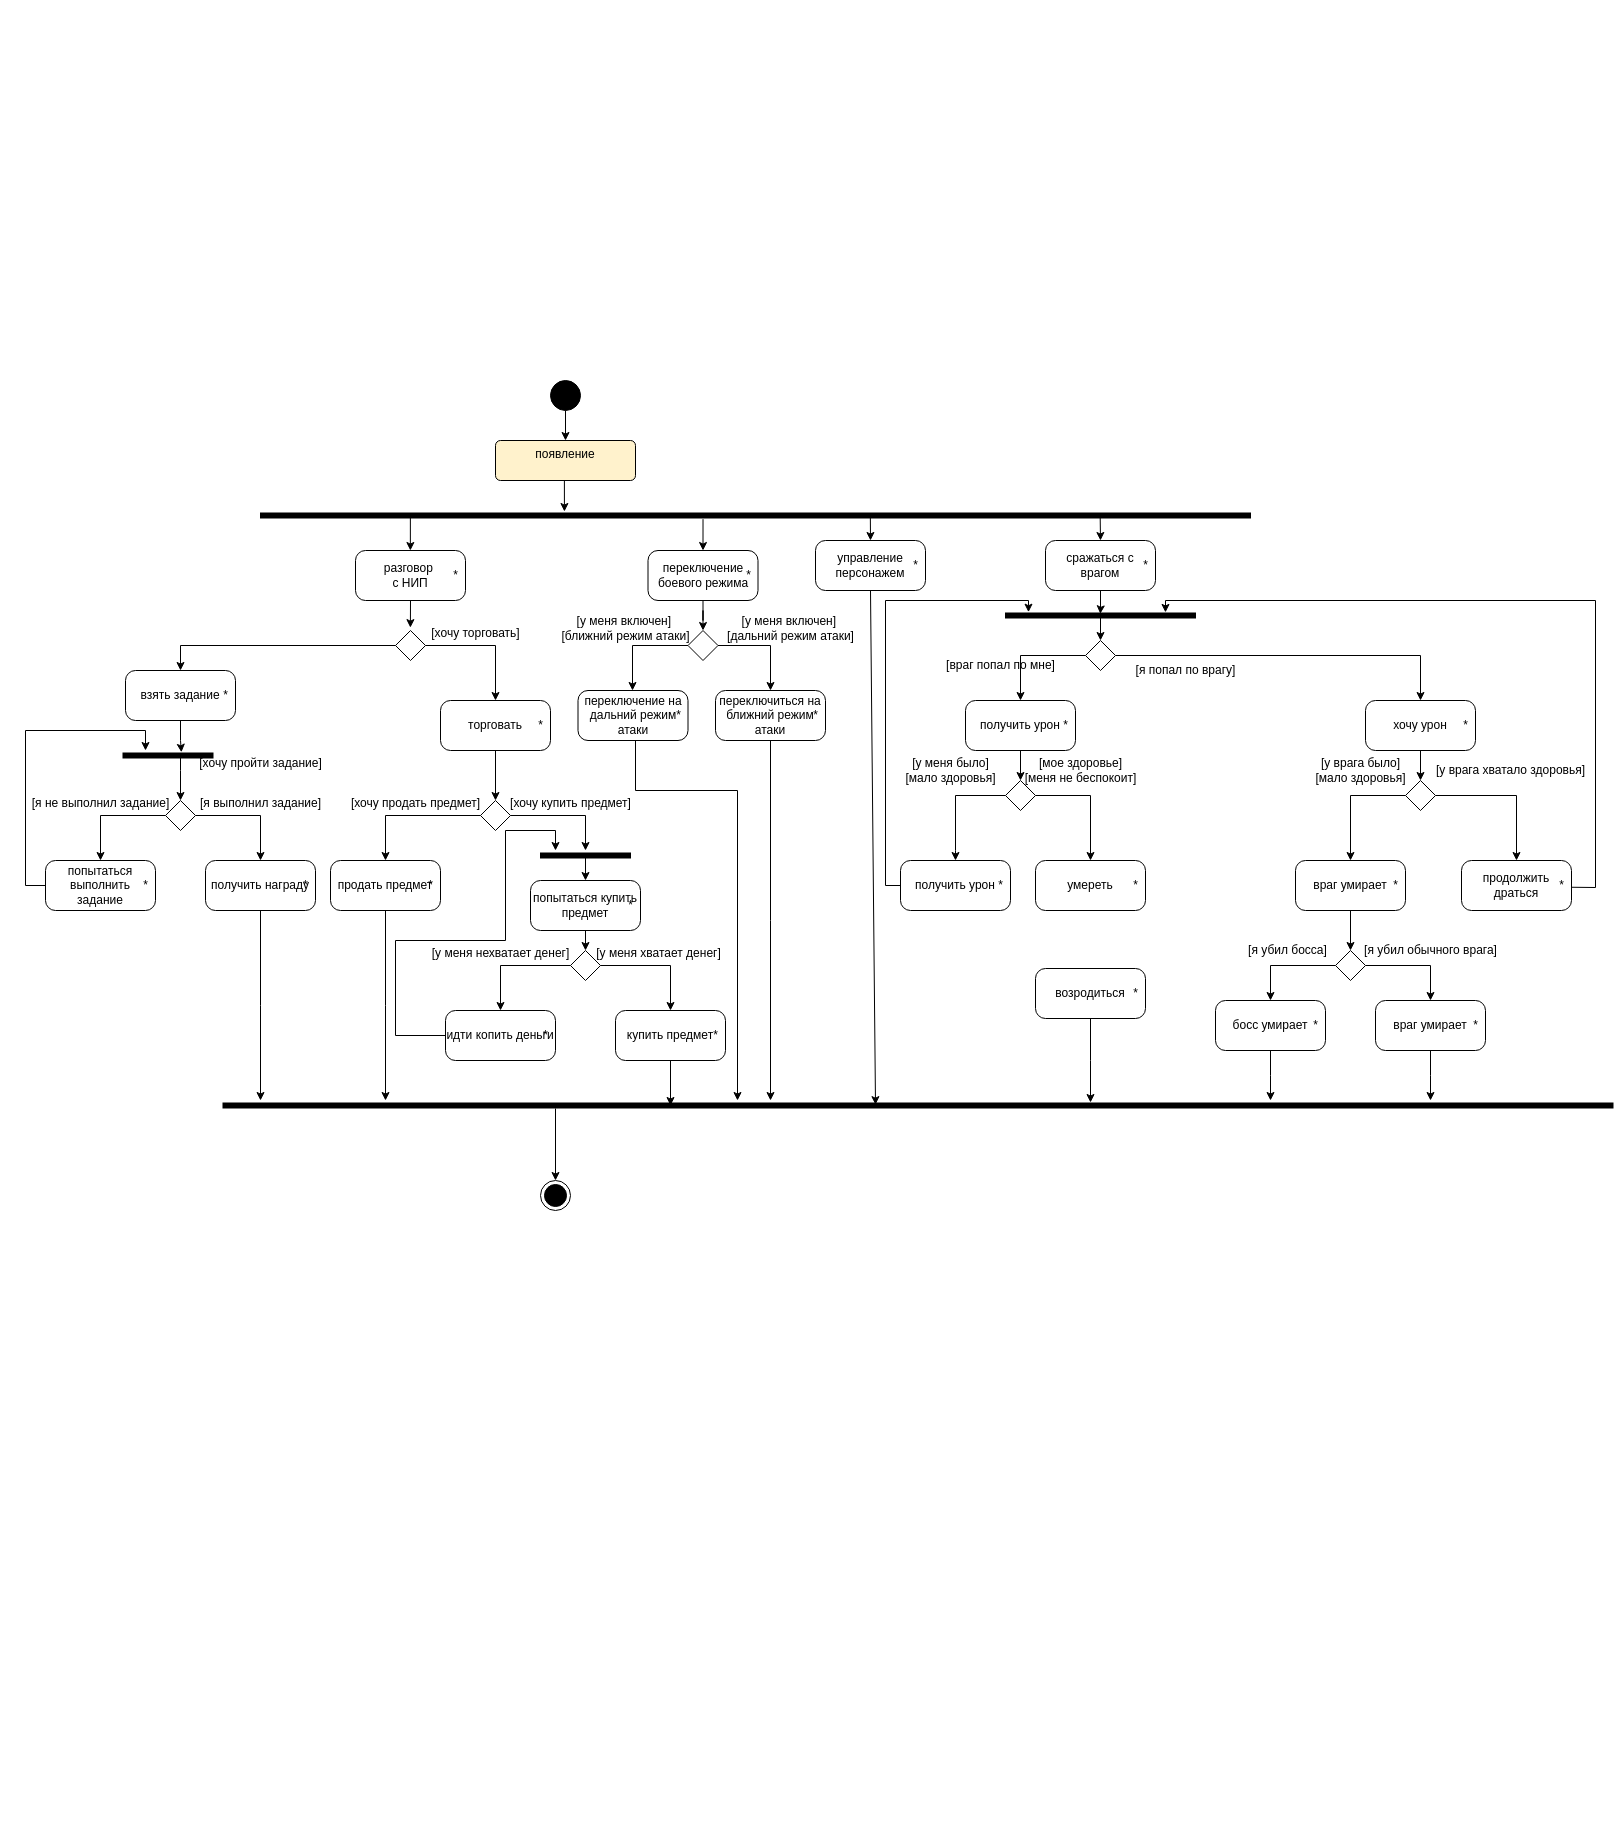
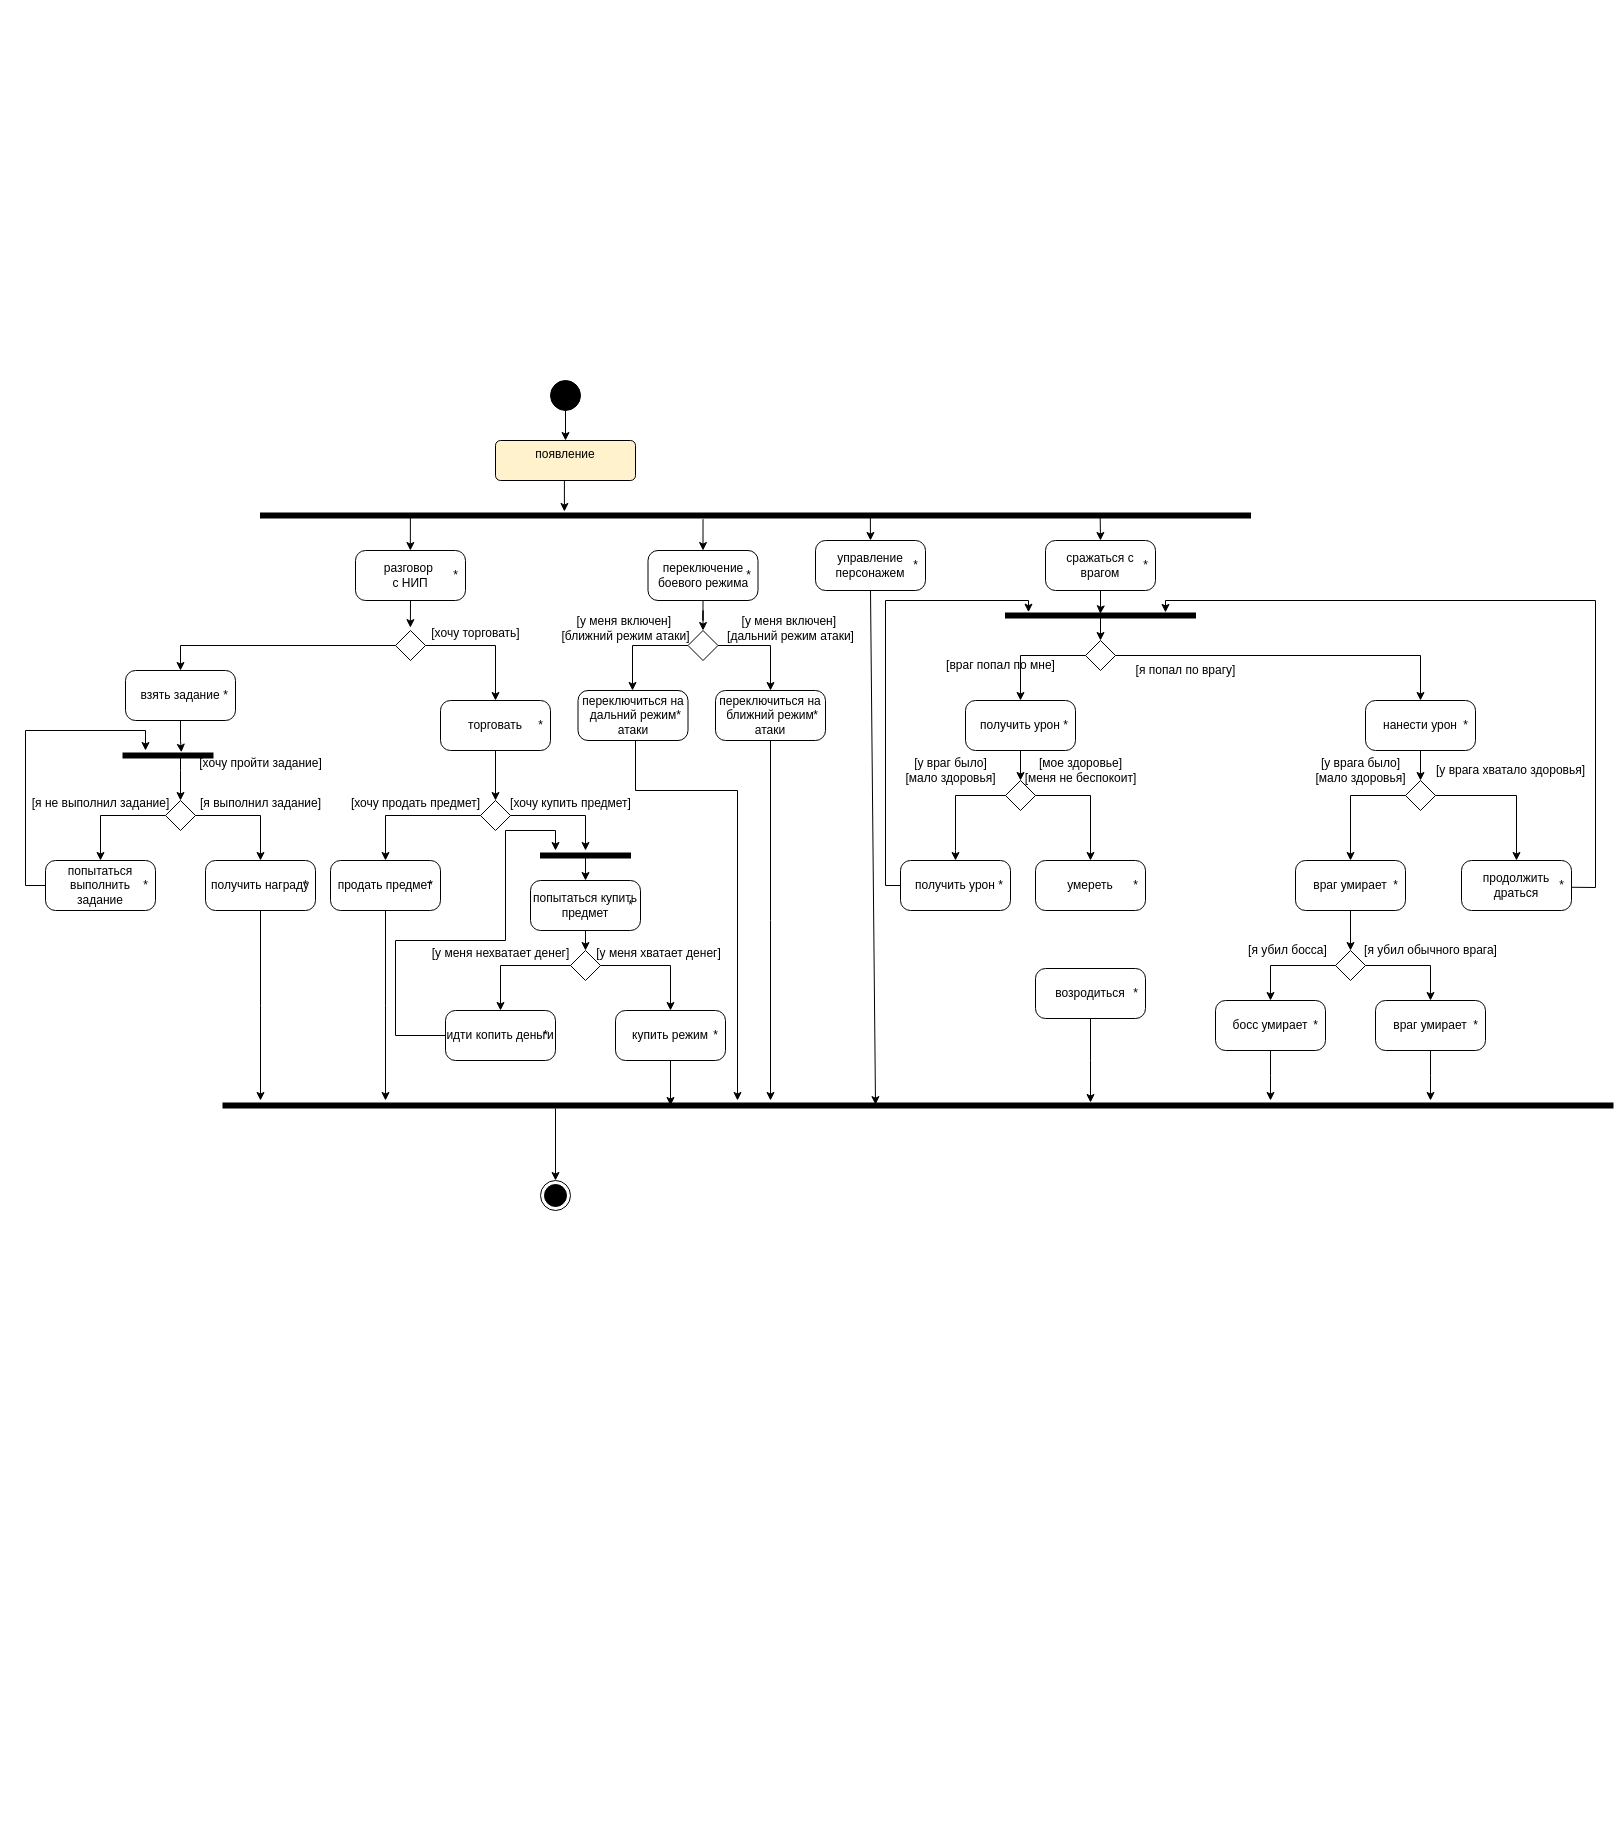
(634, 716) -> (634, 716)
(1421, 726) -> (1421, 726)
(951, 771) -> (951, 771)
(671, 1036) -> (671, 1036)
